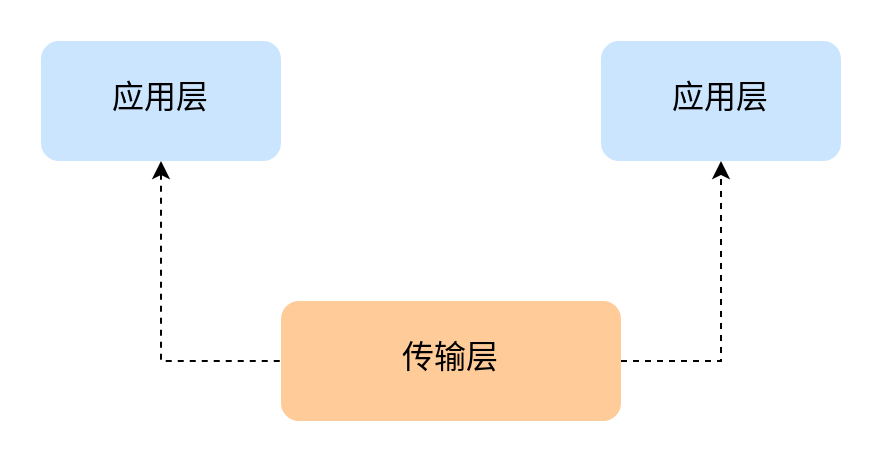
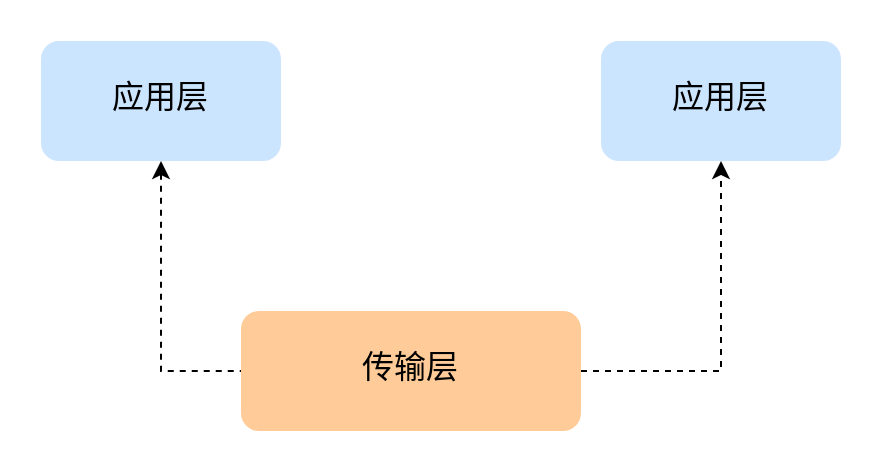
(451, 361) -> (411, 371)
